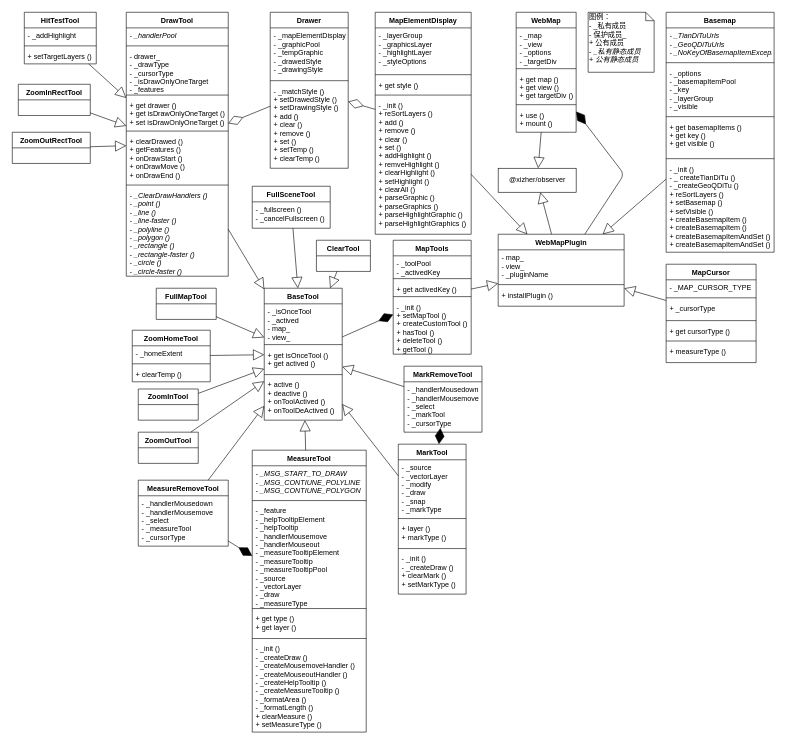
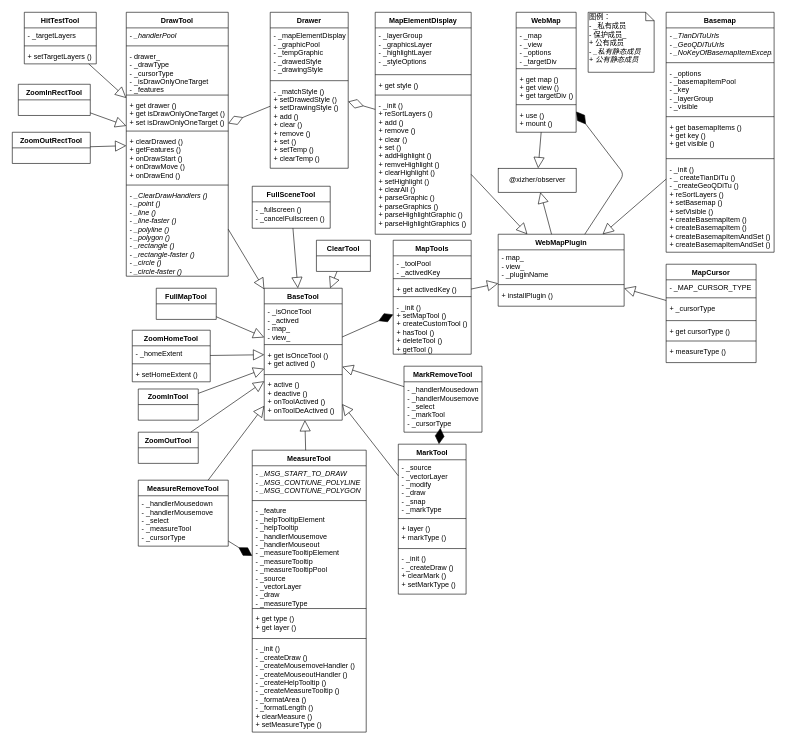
(54, 36) -> (57, 36)
(161, 374) -> (170, 374)
